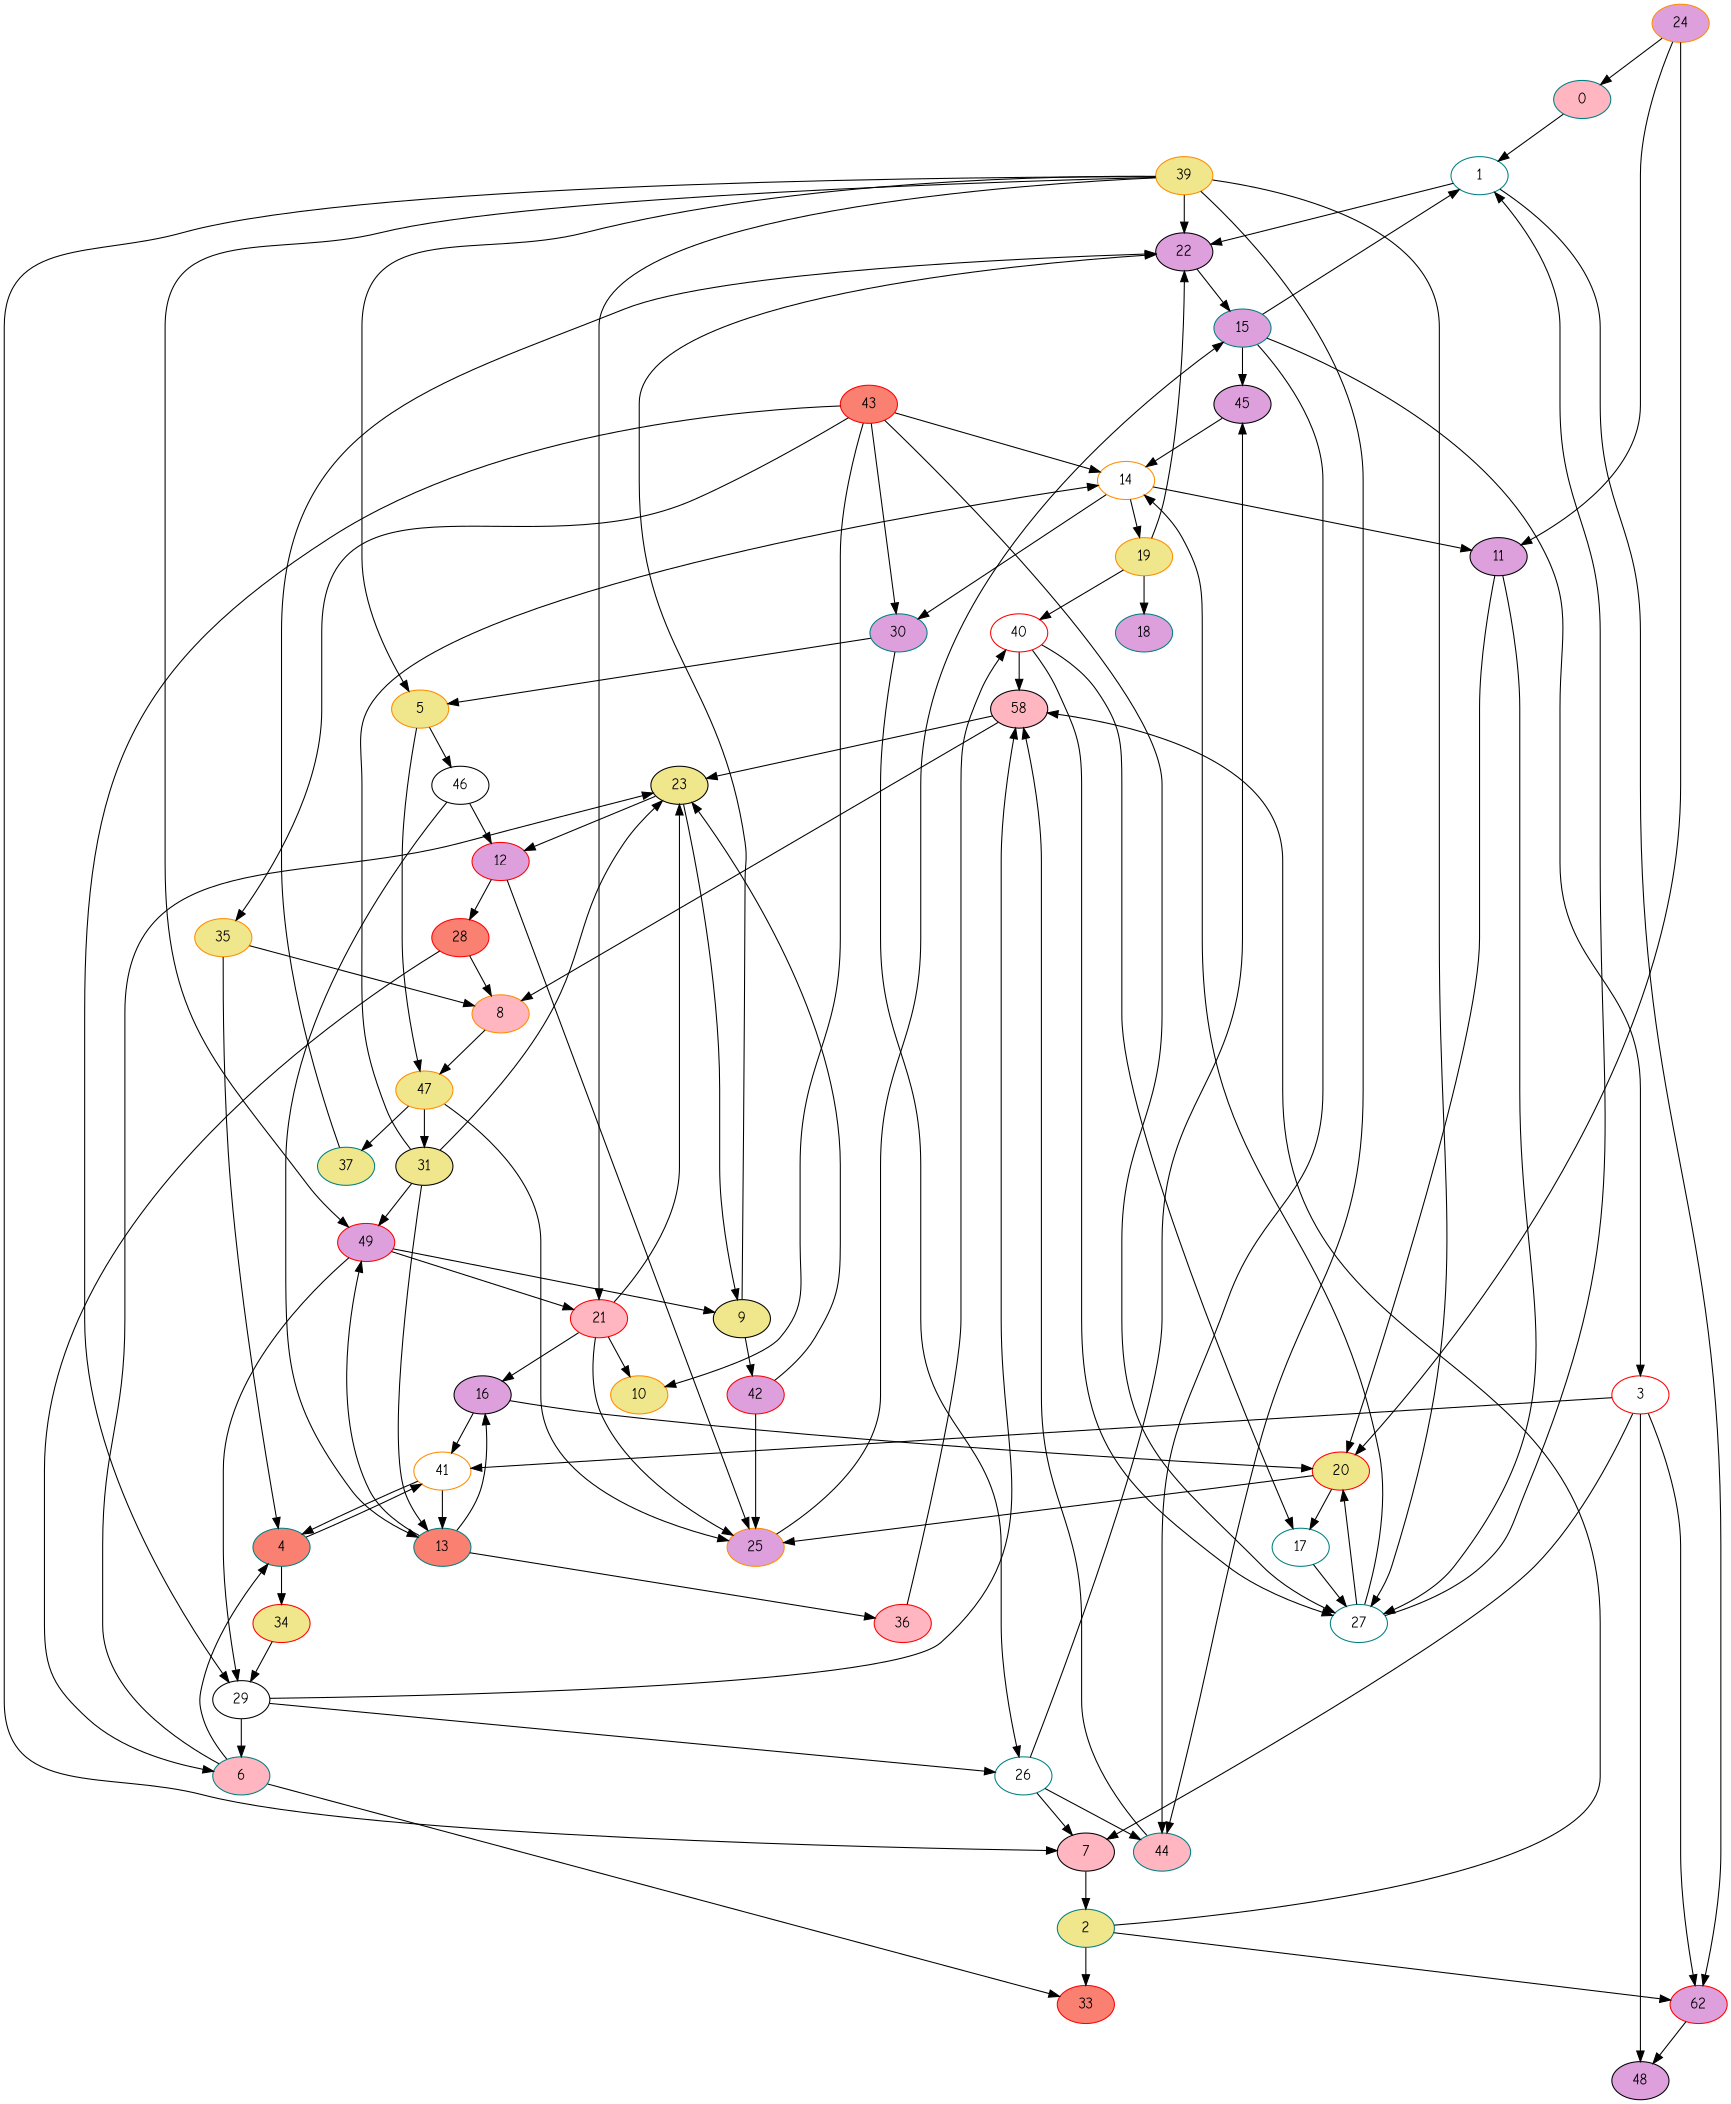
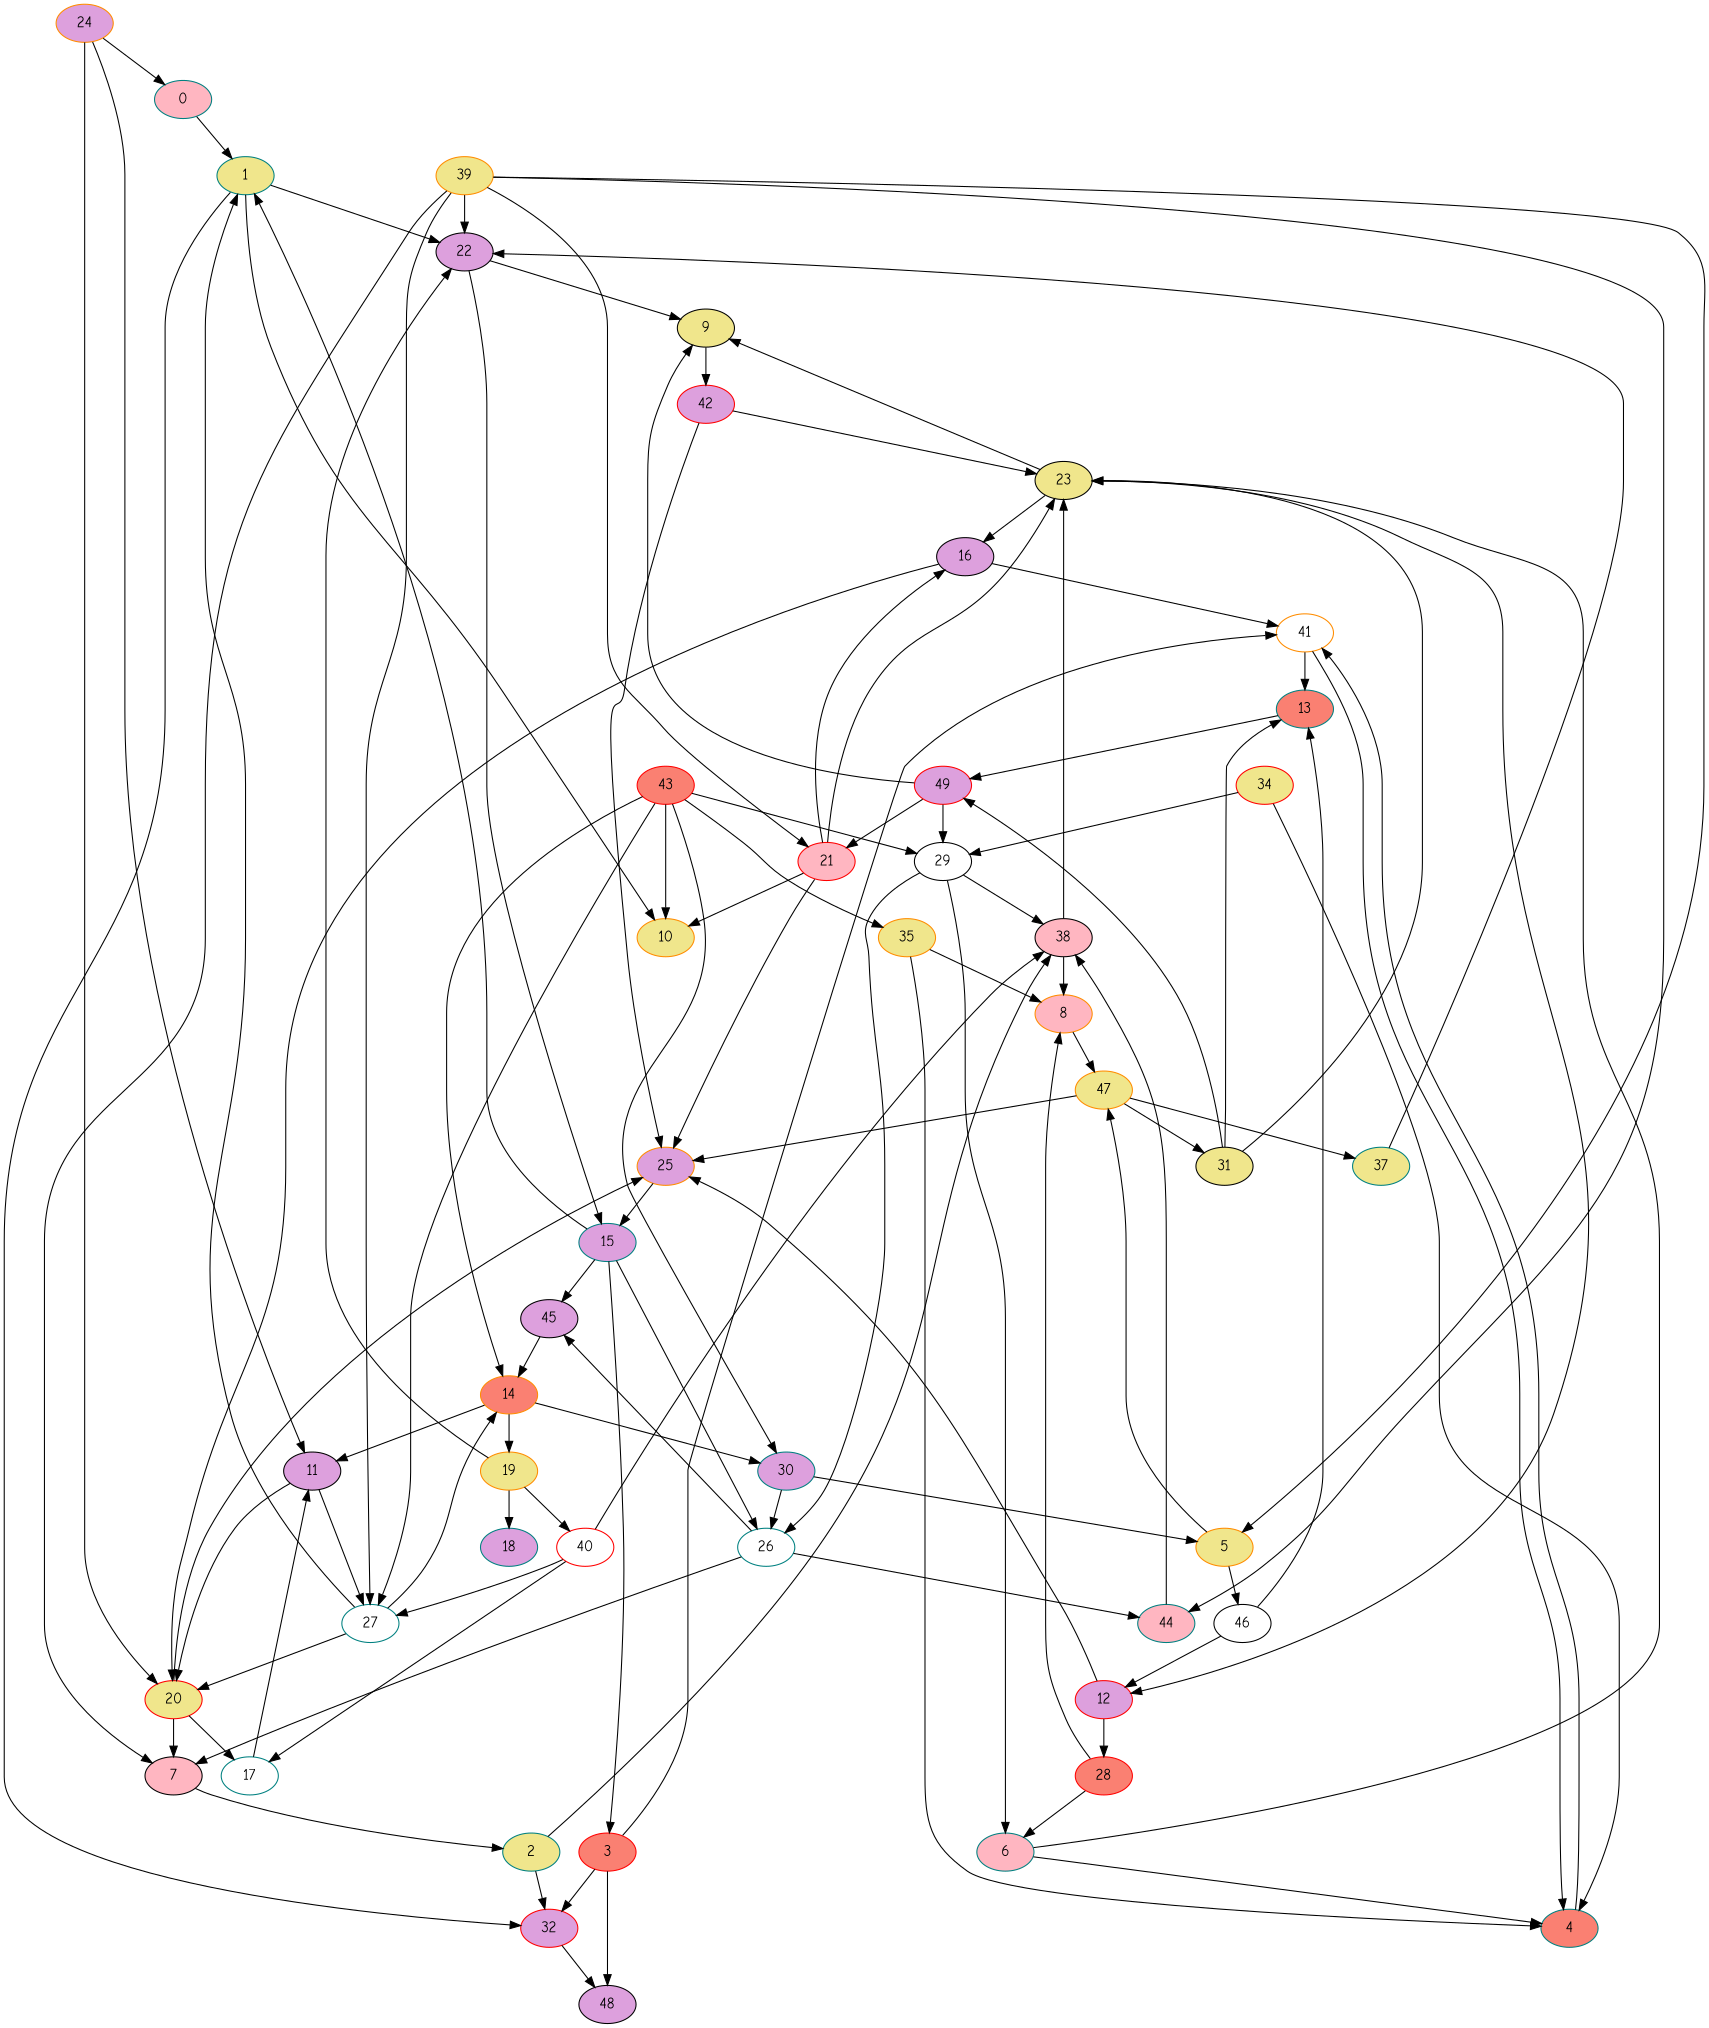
(1480, 176) -> (246, 176)
(178, 283) -> none
(1126, 480) -> (509, 1395)
none -> (422, 585)
(653, 586) -> (580, 288)
(497, 624) -> none
(1019, 709) -> (1064, 938)
(1323, 1092) -> (688, 1396)
(1640, 1395) -> (607, 1852)
(483, 1481) -> (1019, 515)
(282, 1580) -> (1442, 1409)
(1327, 1581) -> (280, 1629)
(903, 1623) -> none
(1408, 1660) -> (174, 1733)
(1086, 2004) -> none
(1699, 2004) -> (549, 1928)
